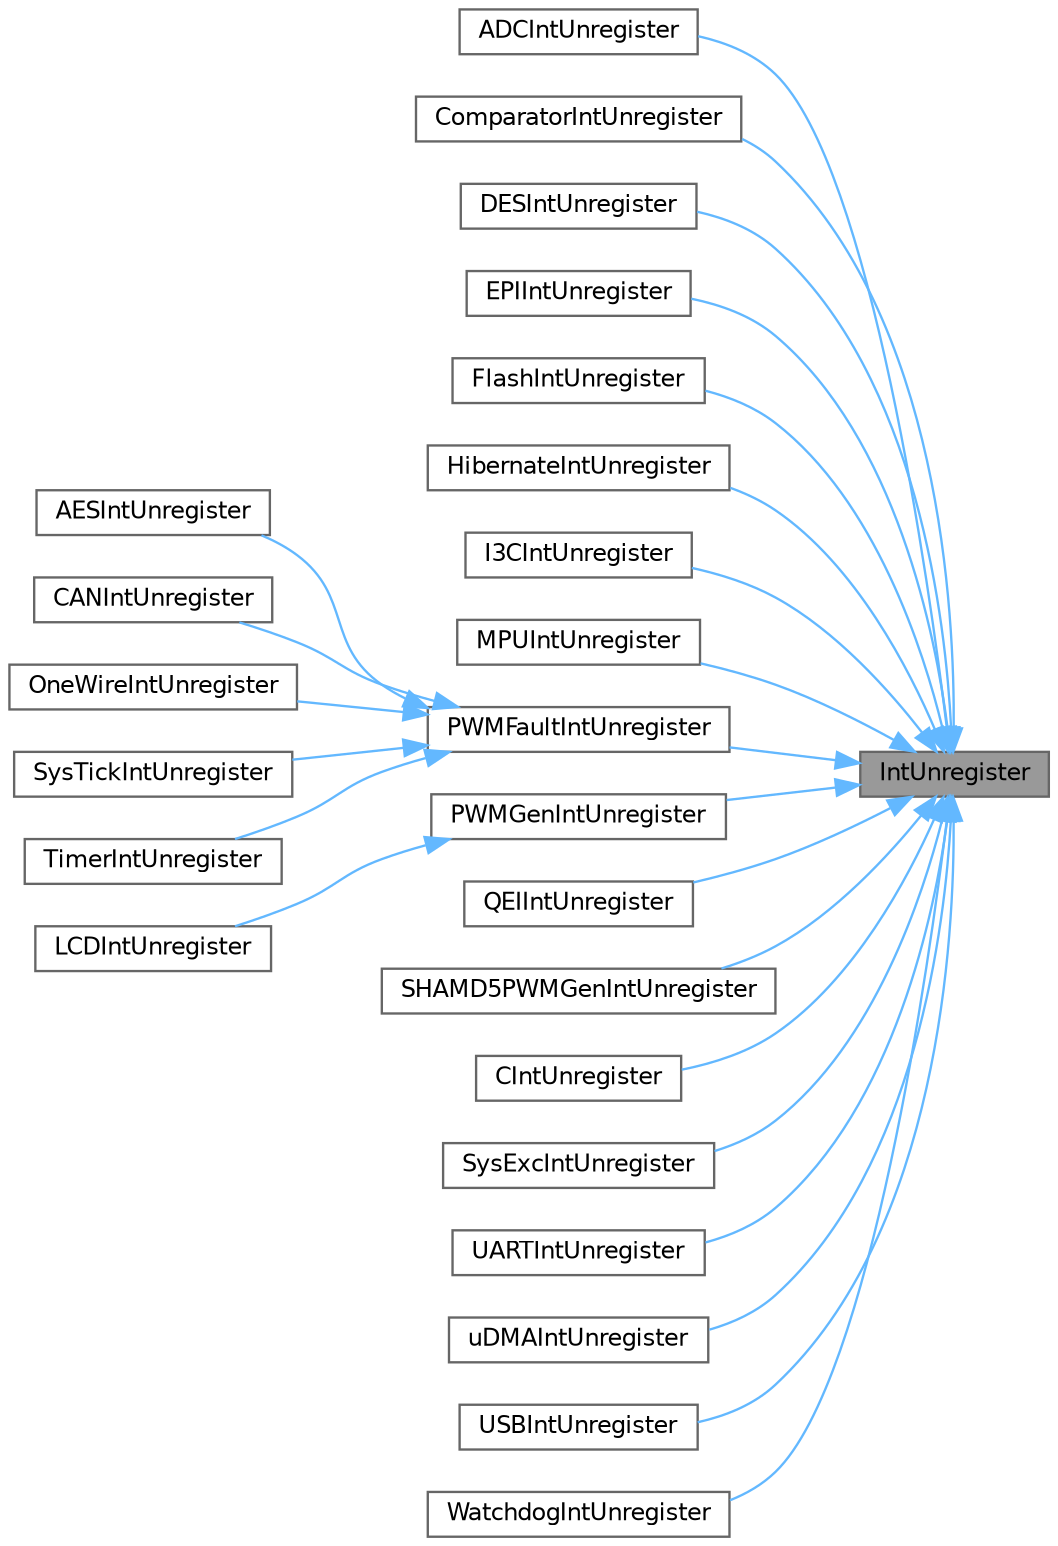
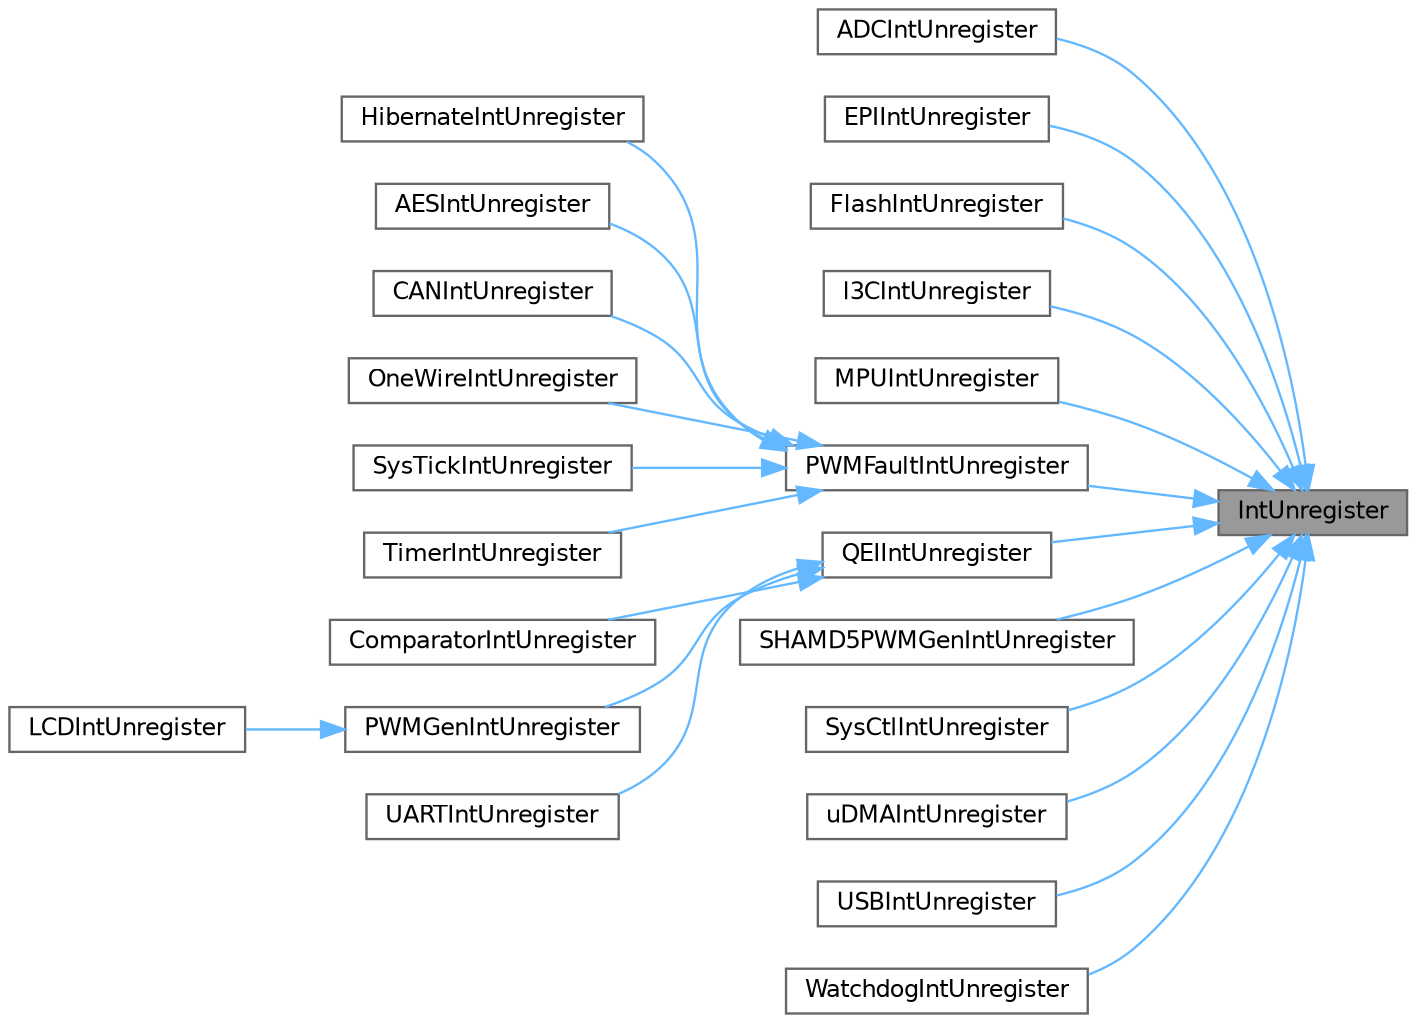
(579, 206) -> none
(912, 407) -> (704, 601)
(855, 589) -> (697, 272)
(781, 794) -> (686, 657)
(878, 1066) -> (699, 673)
(579, 1078) -> (937, 729)
(579, 1166) -> none
